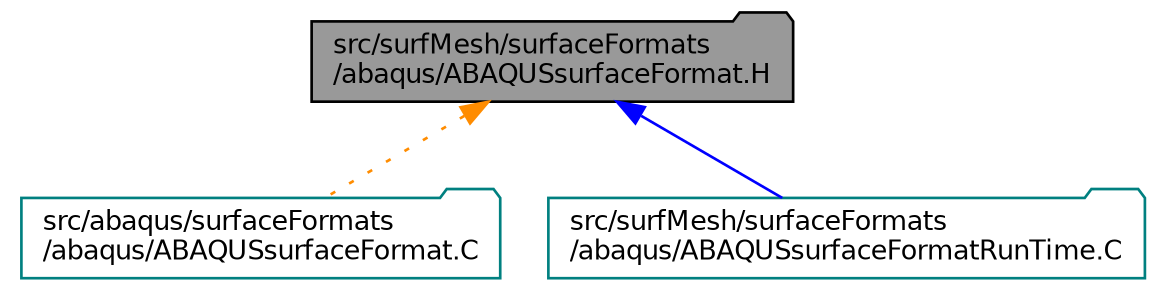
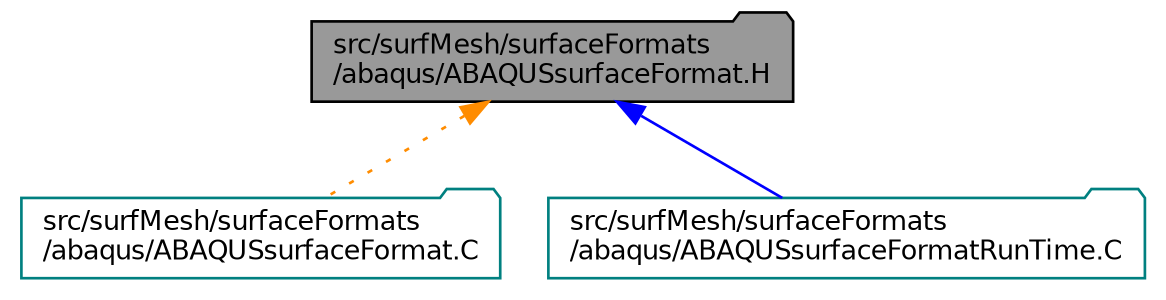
(261, 238) -> (261, 238)
